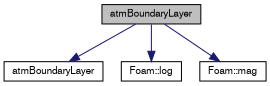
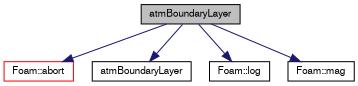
none -> (39, 71)
